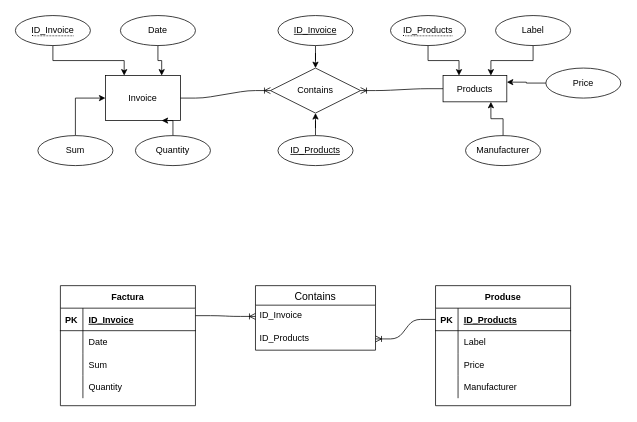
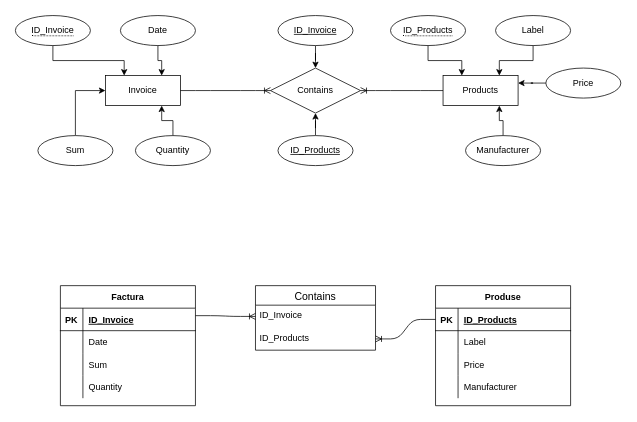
(475, 89) -> (480, 90)
(143, 98) -> (143, 90)
